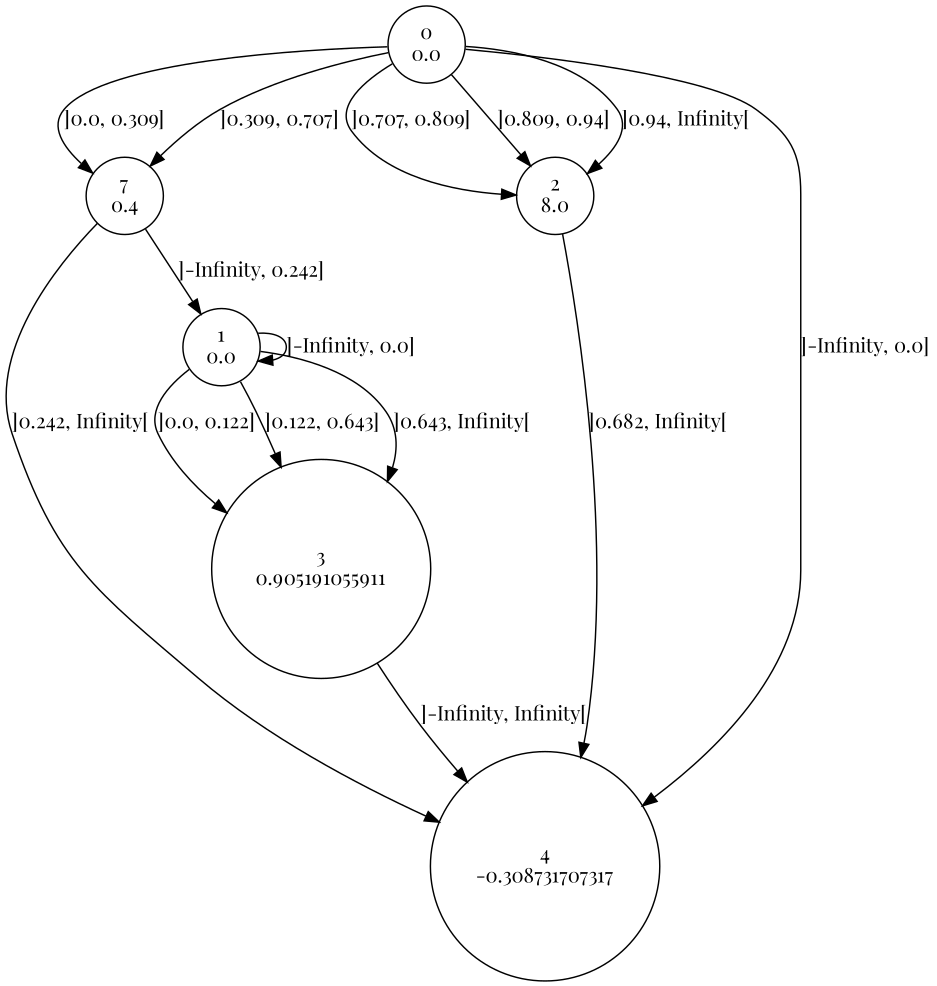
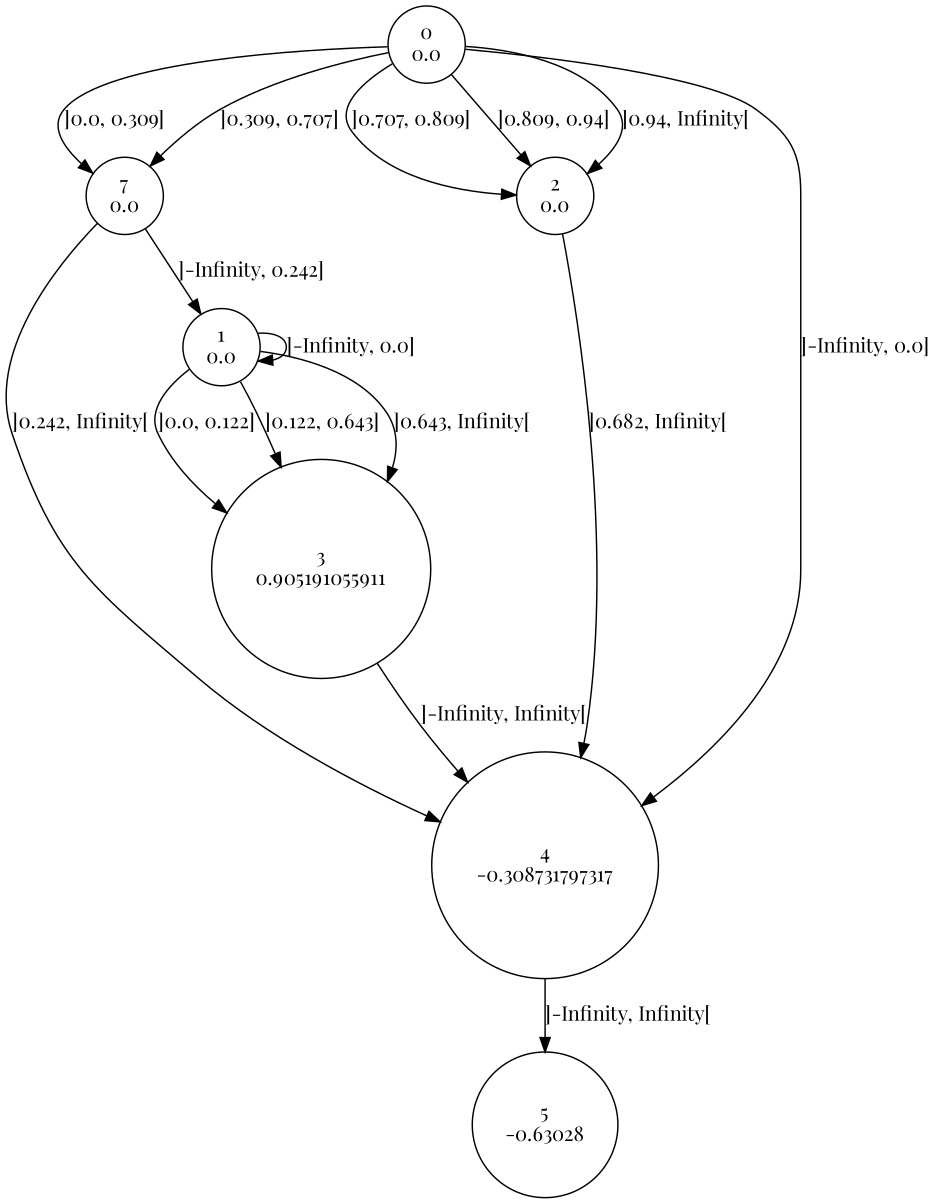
(125, 196) -> (125, 196)
(555, 196) -> (555, 196)
(545, 866) -> (545, 865)
none -> (545, 1125)
